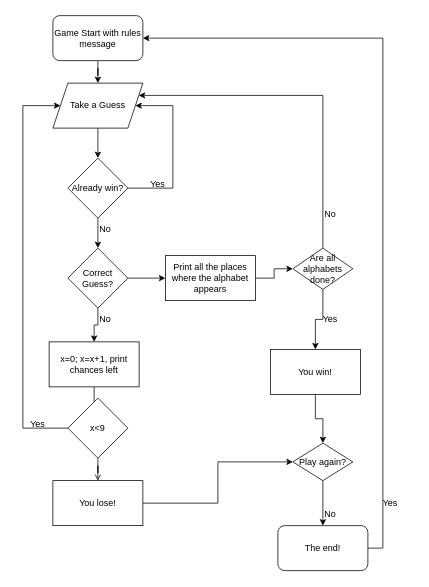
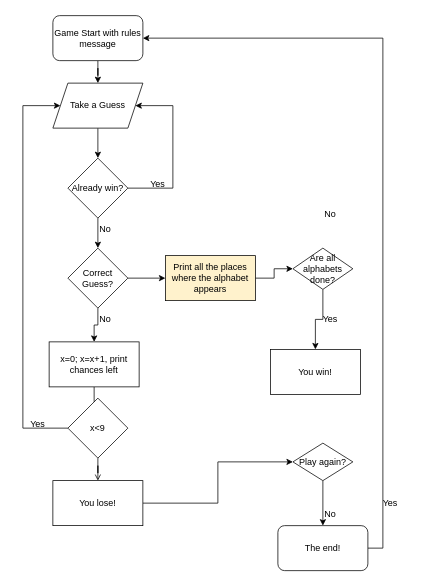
(235, 95) -> none
(210, 278) -> (210, 278)
(315, 410) -> none
